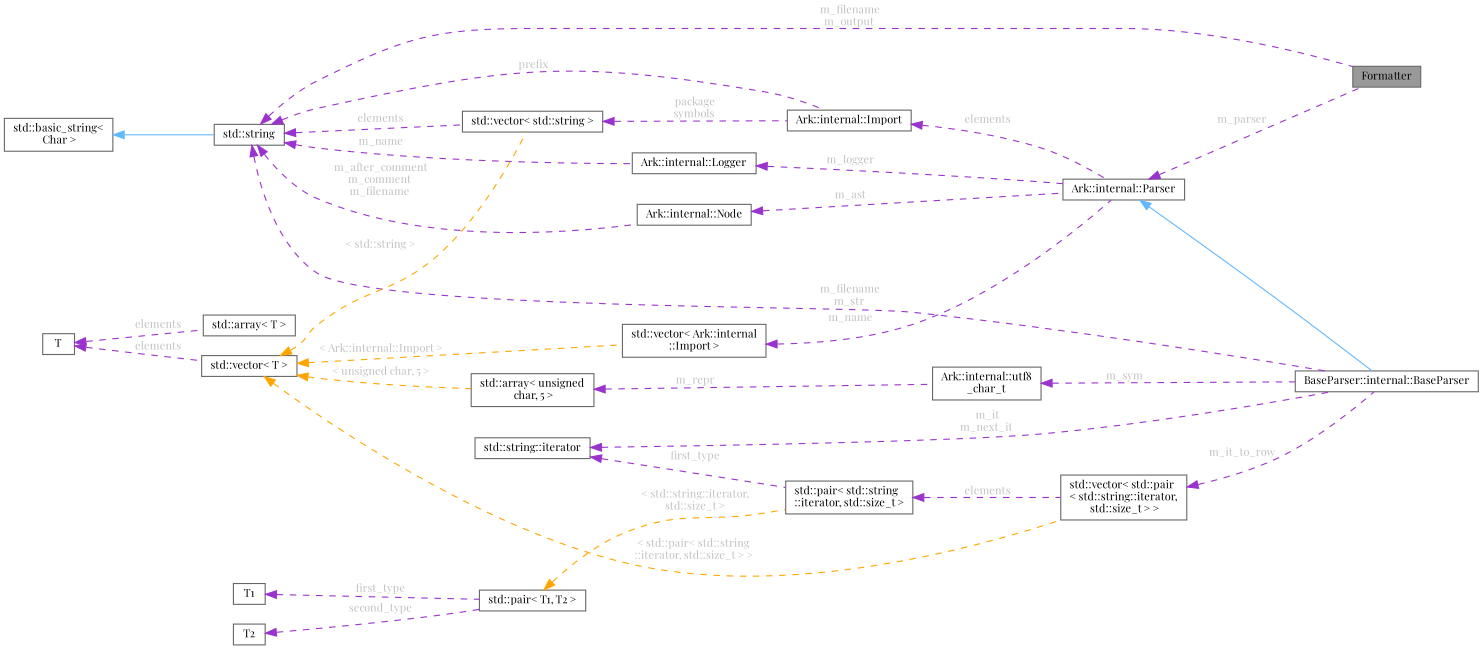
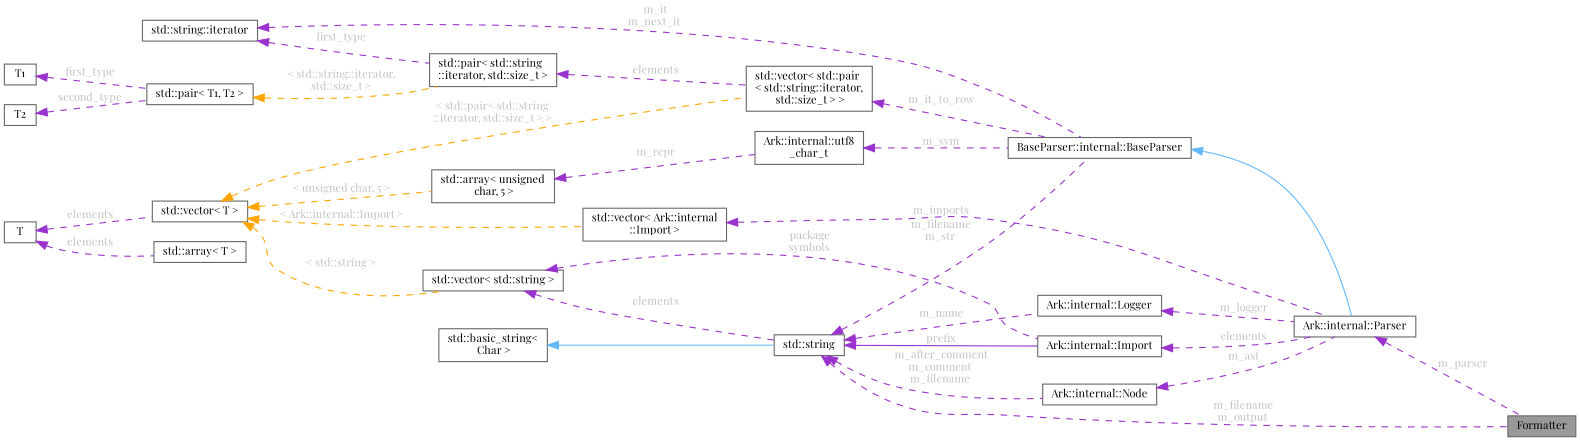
(553, 72) -> (947, 346)
(379, 129) -> (654, 321)
(1261, 288) -> (1303, 208)
(849, 318) -> (940, 211)
